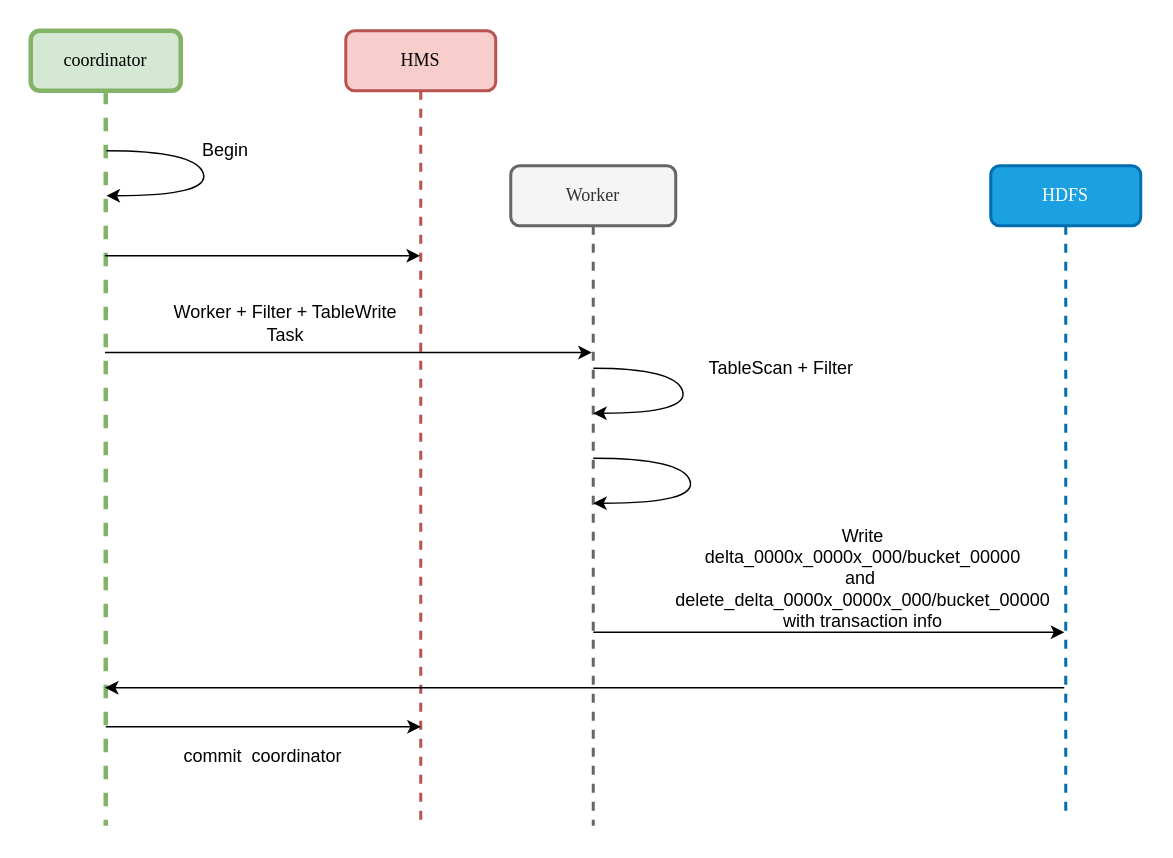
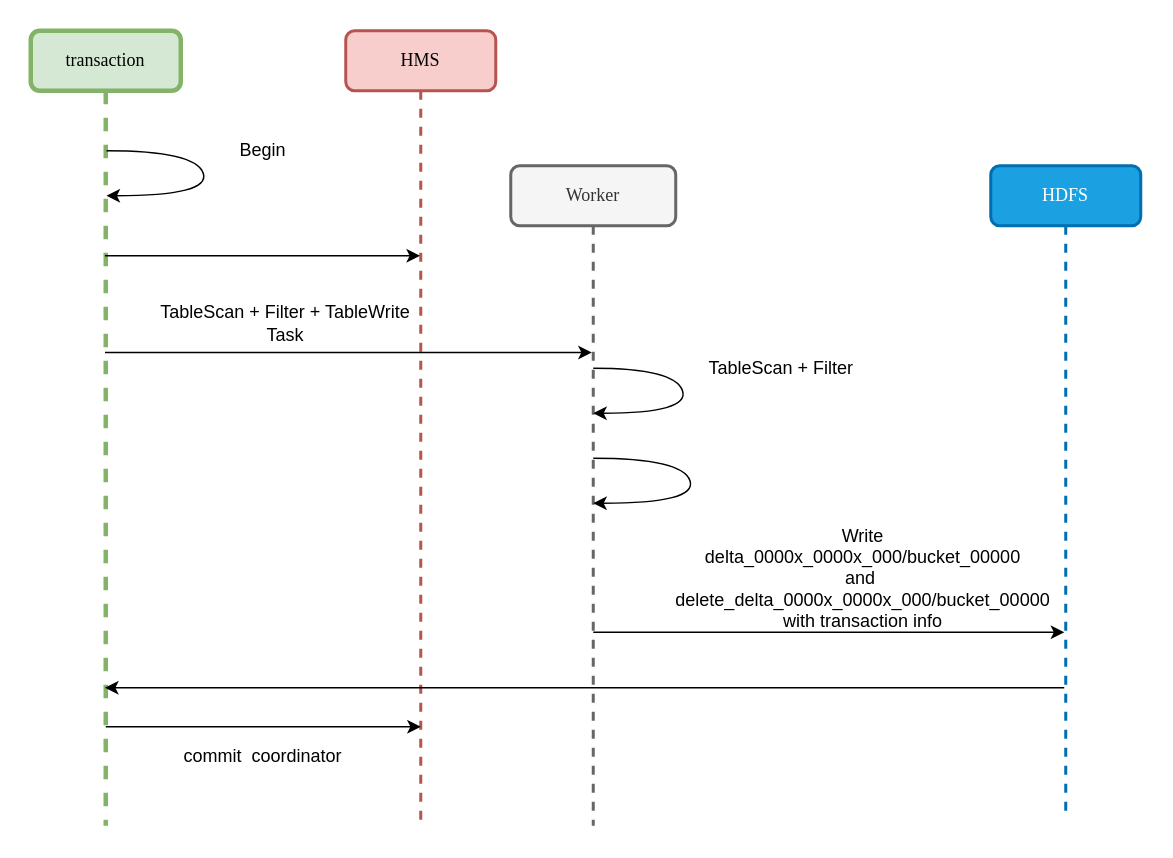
(106, 61) -> (106, 61)
(226, 151) -> (263, 151)
(286, 323) -> (286, 323)
